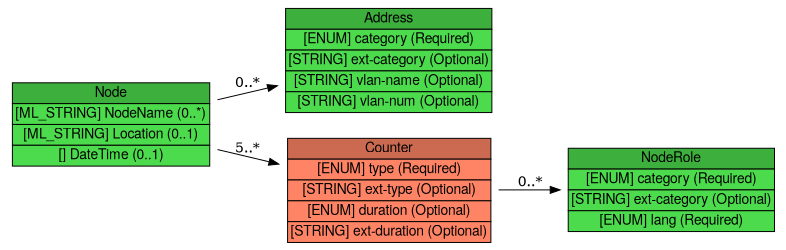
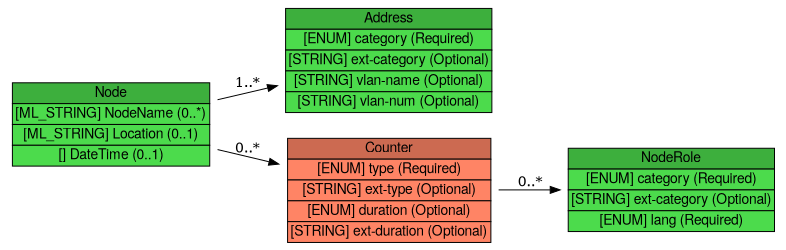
(247, 83) -> (247, 83)
(247, 149) -> (247, 149)
